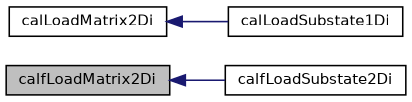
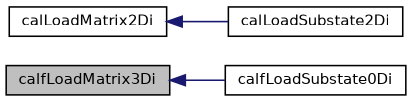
(316, 22) -> (316, 22)
(88, 80) -> (88, 80)
(316, 80) -> (316, 80)
